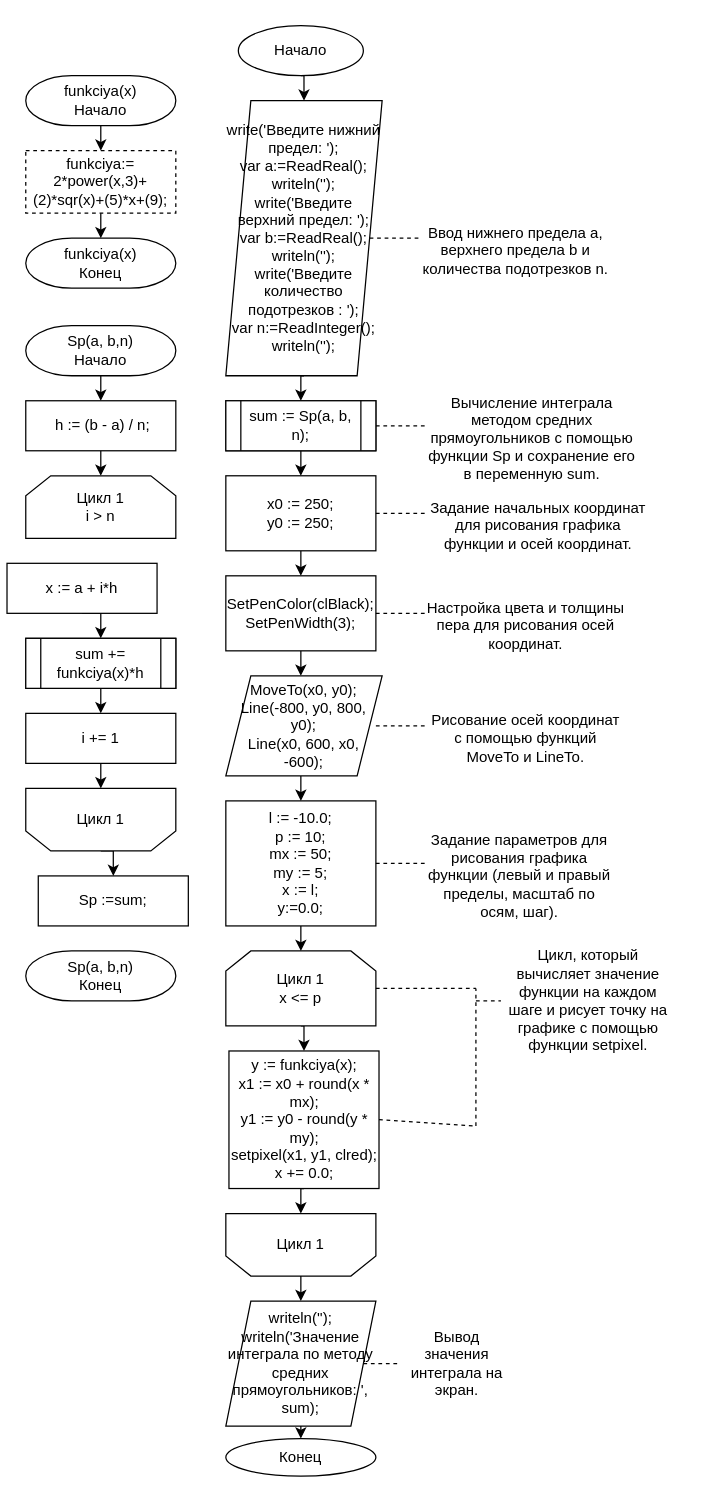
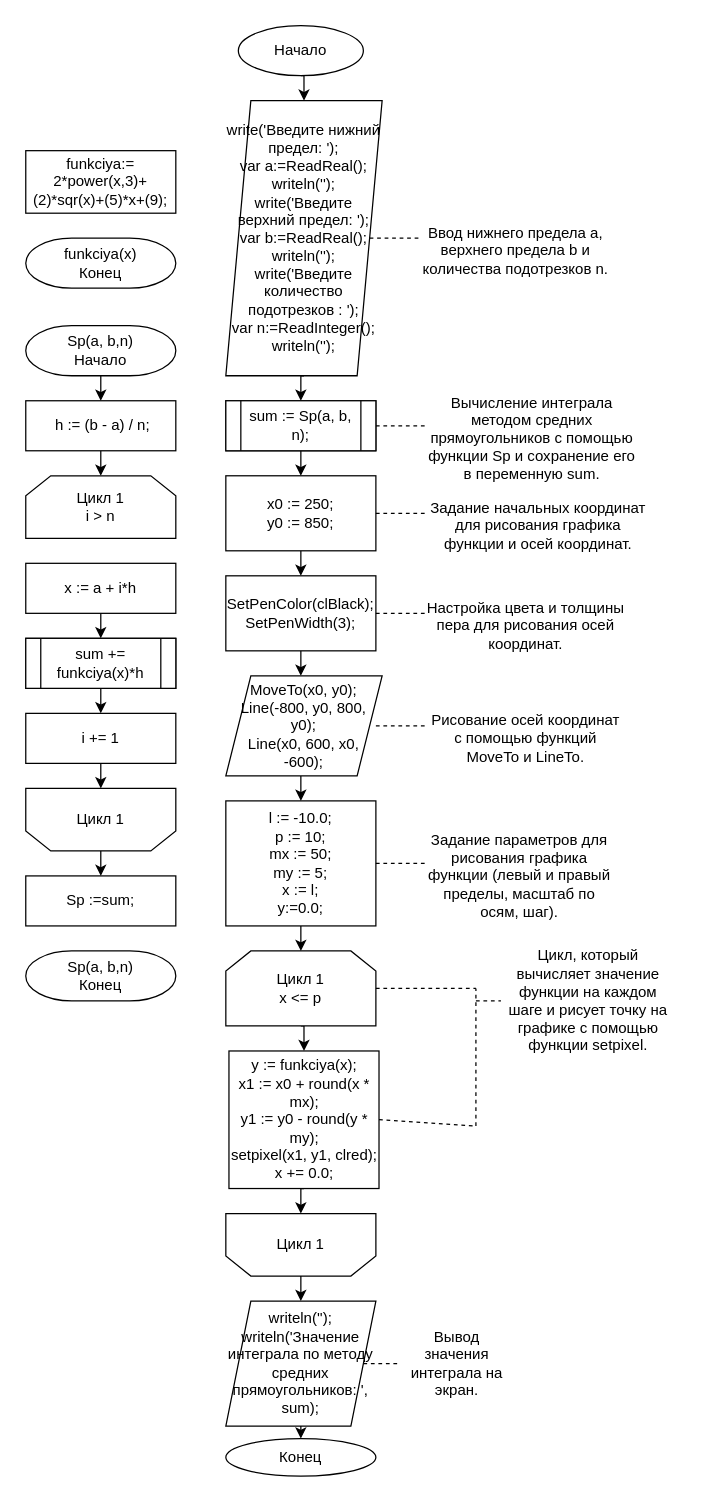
(101, 101) -> none
(101, 134) -> none
(101, 182) -> (101, 182)
(101, 221) -> none
(301, 513) -> (301, 513)
(82, 588) -> (101, 588)
(113, 901) -> (101, 901)
